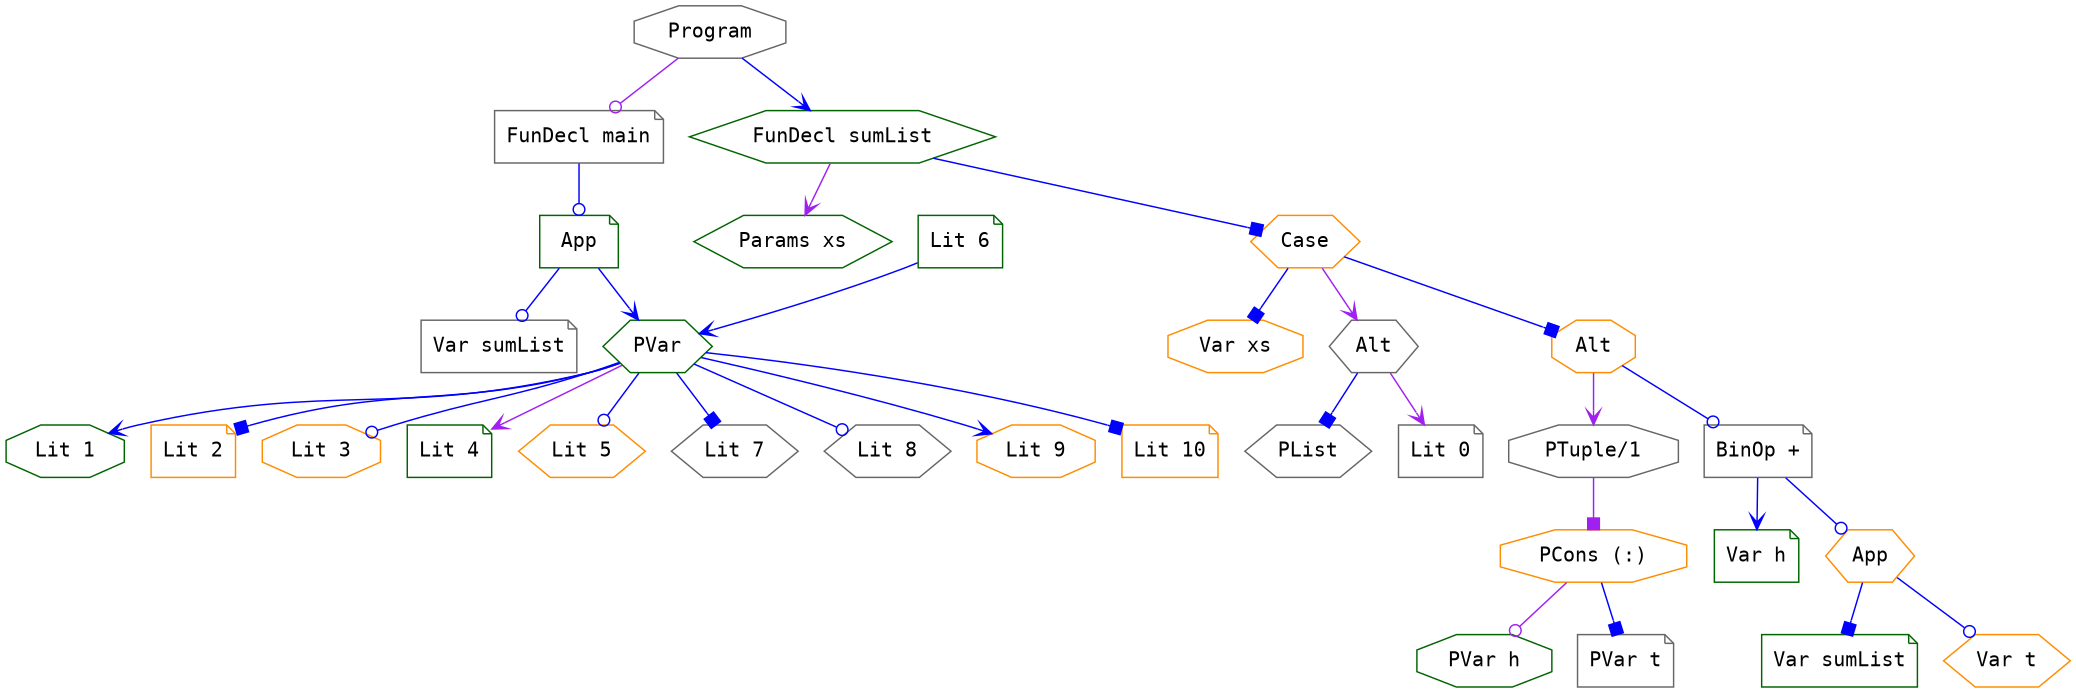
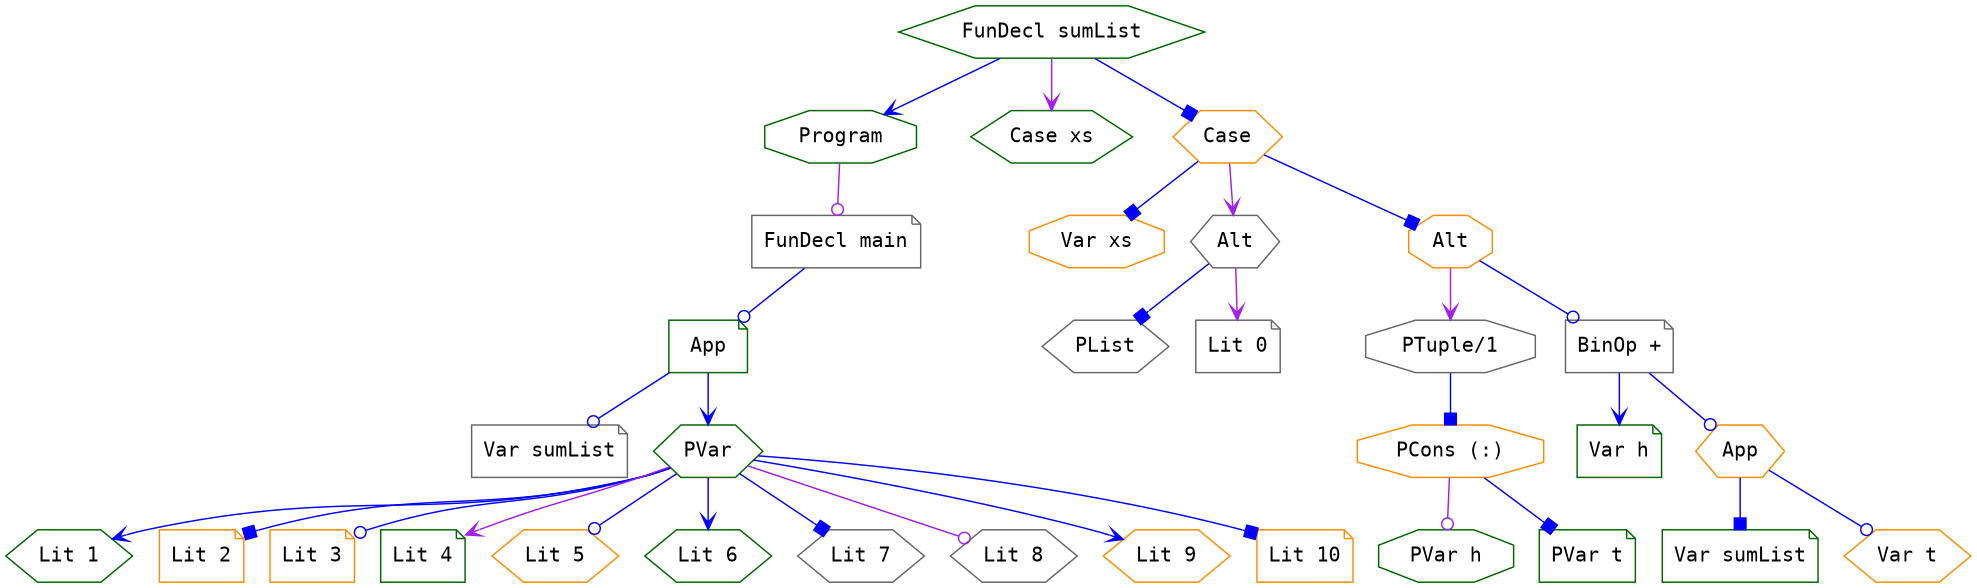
(710, 32) -> (841, 137)
(770, 80) -> (949, 83)
(793, 242) -> (1052, 137)
(960, 242) -> (708, 556)
(816, 299) -> (708, 496)
(765, 396) -> (853, 501)
(65, 451) -> (69, 556)
(321, 451) -> (312, 556)
(1036, 451) -> (1167, 556)
(1594, 496) -> (1451, 392)
(1626, 661) -> (1587, 556)
